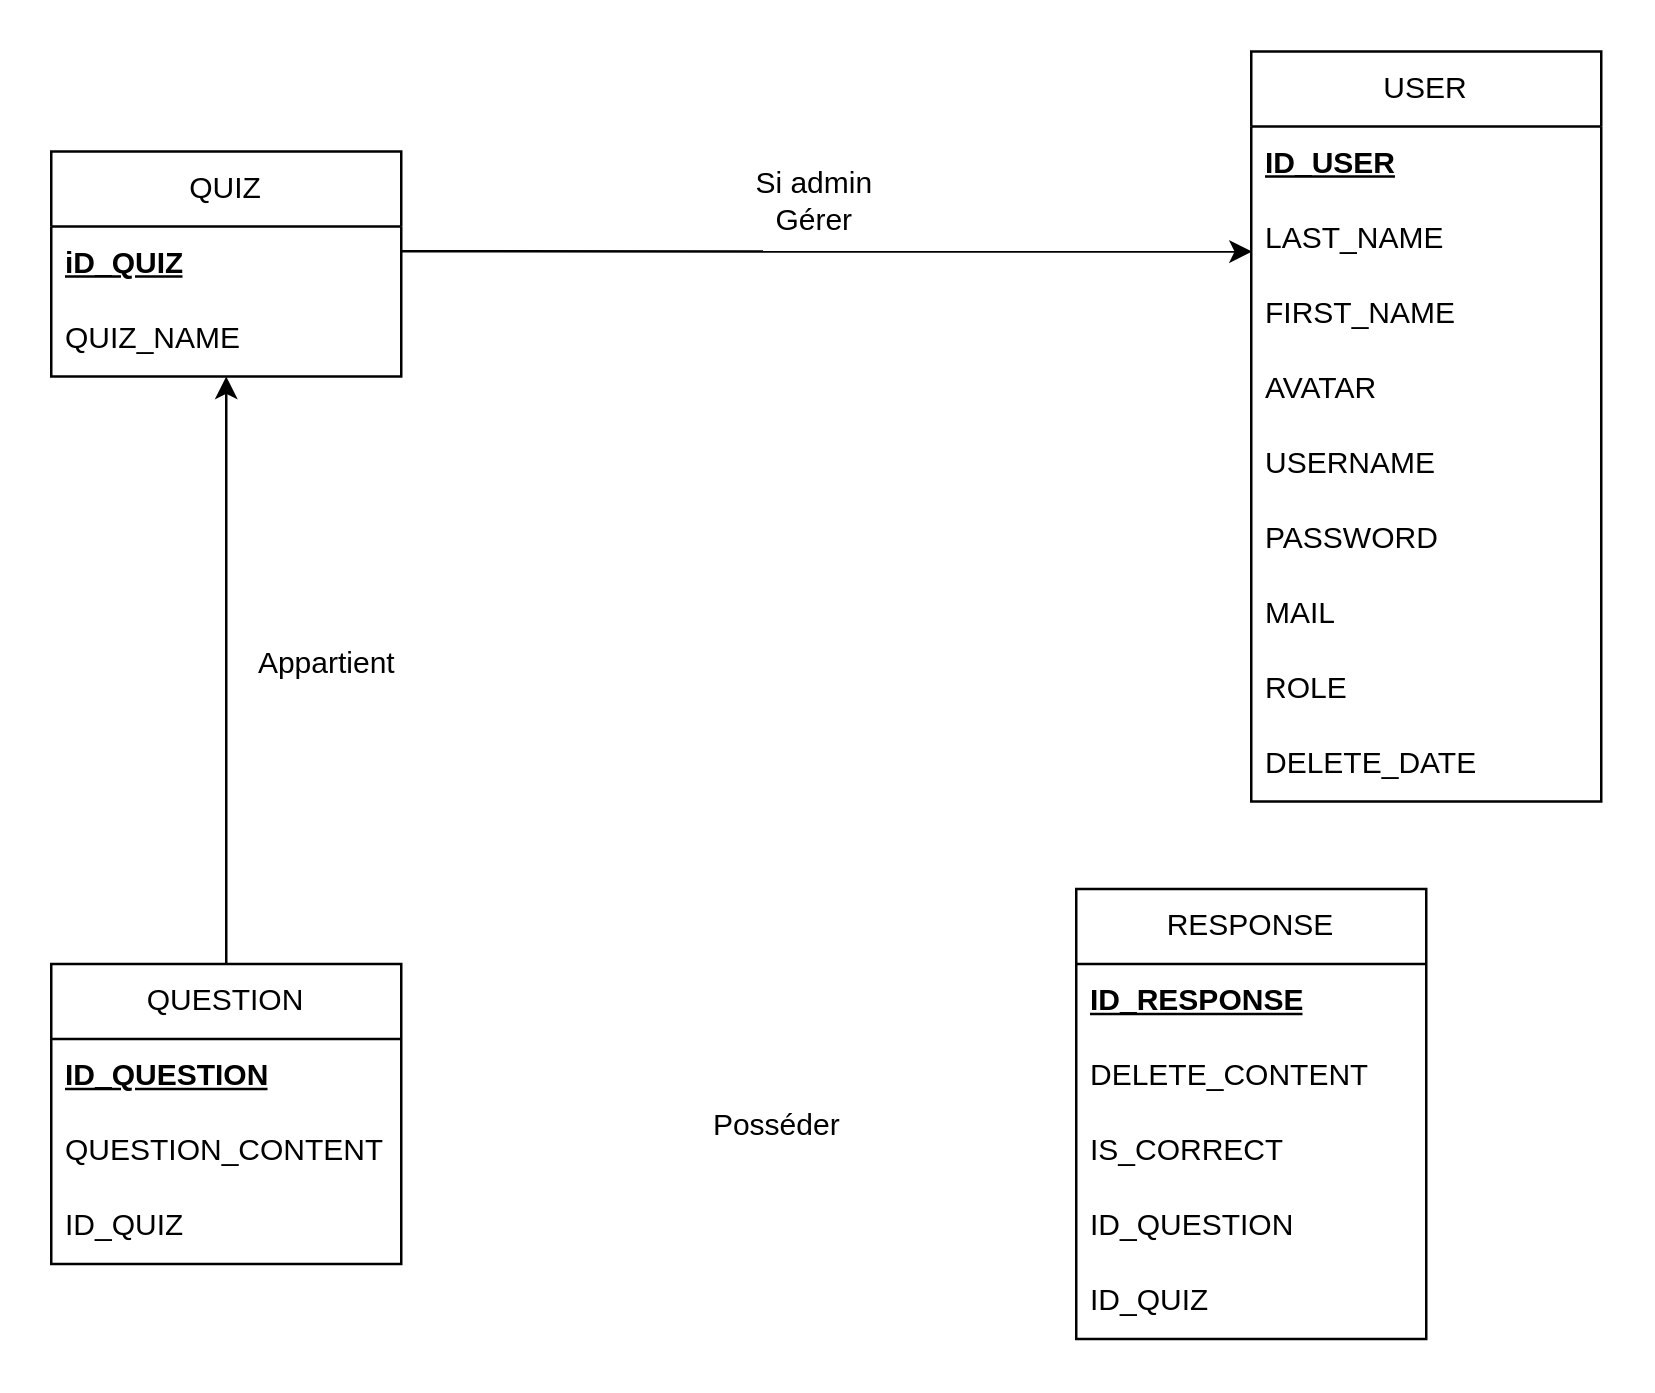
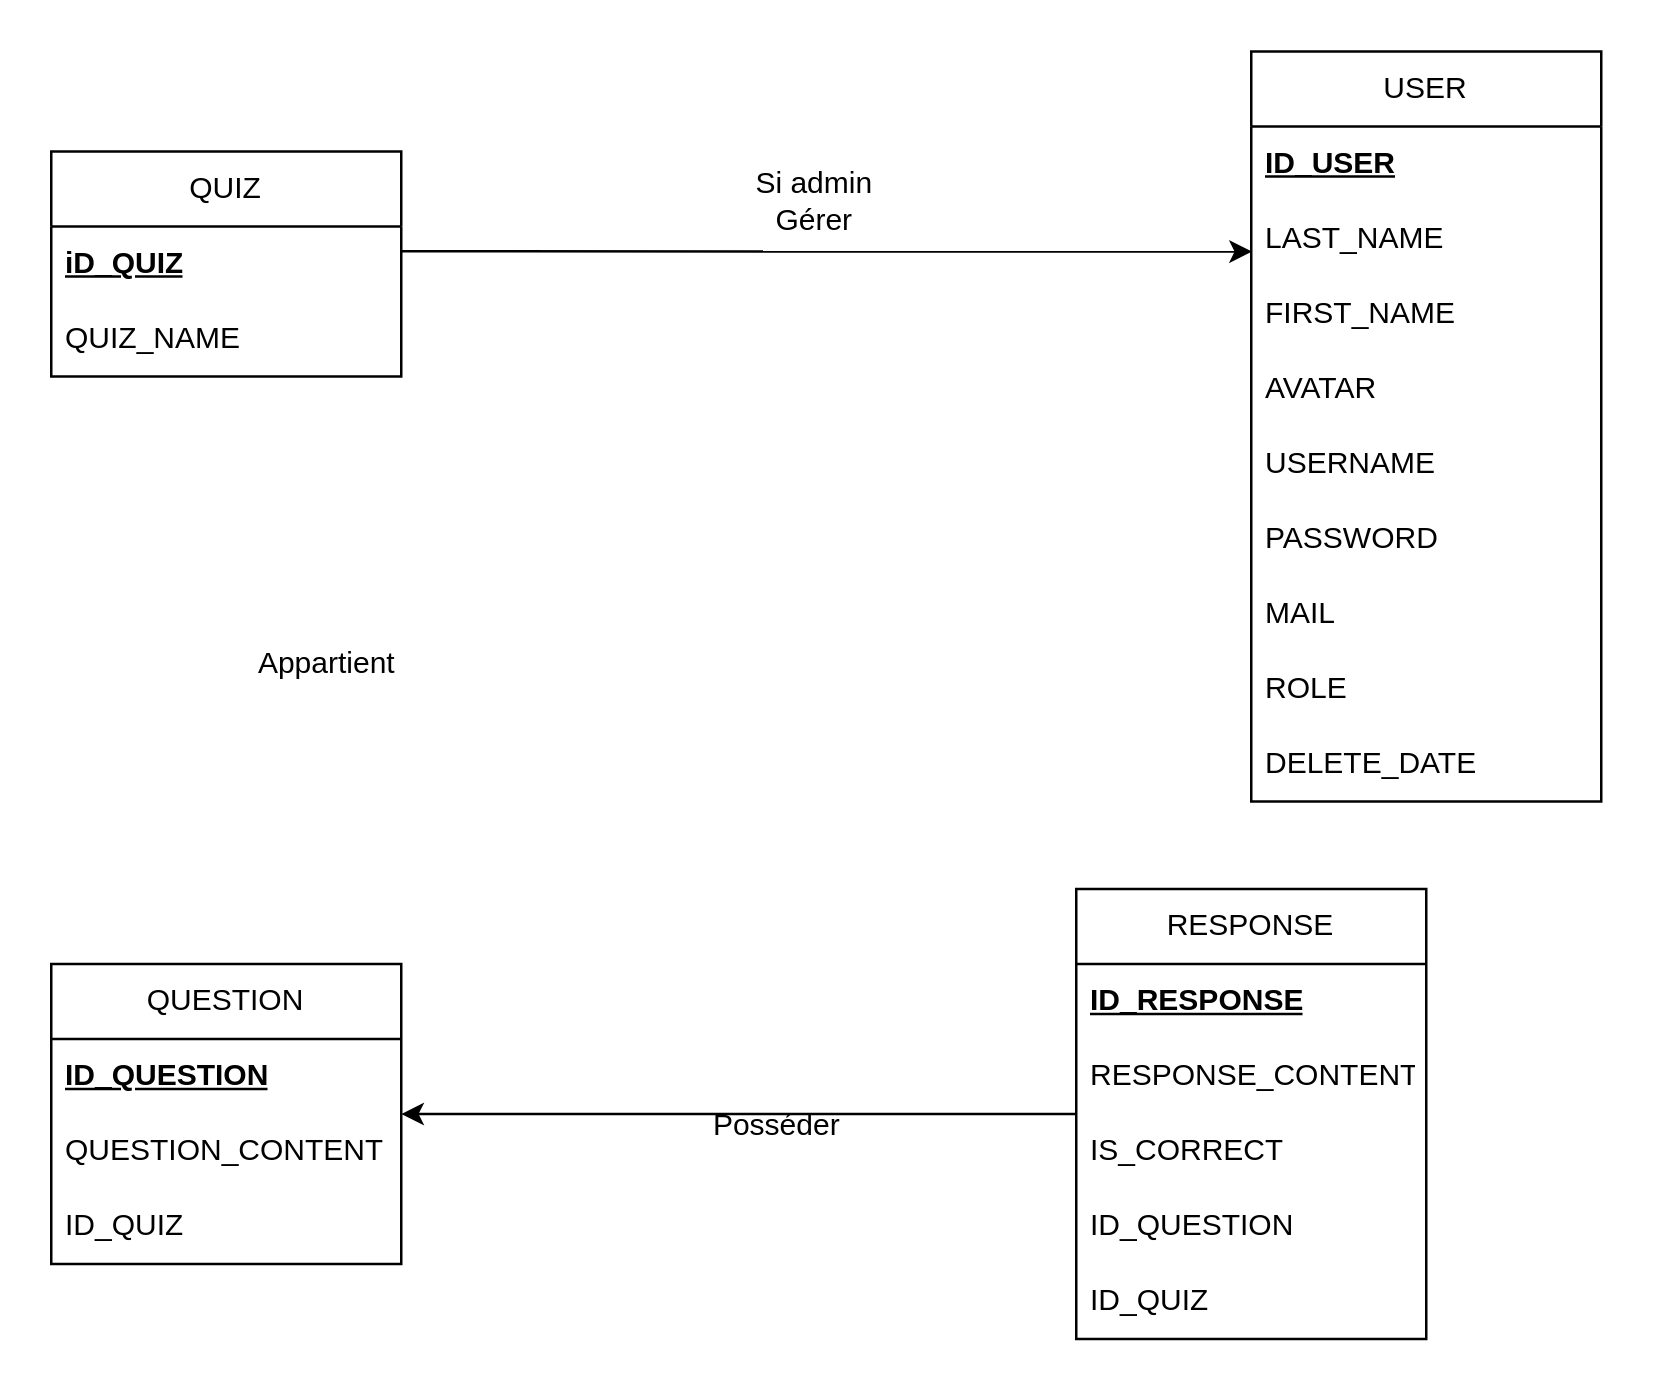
(226, 678) -> none
(1209, 1076) -> (1226, 1076)
none -> (745, 1114)
